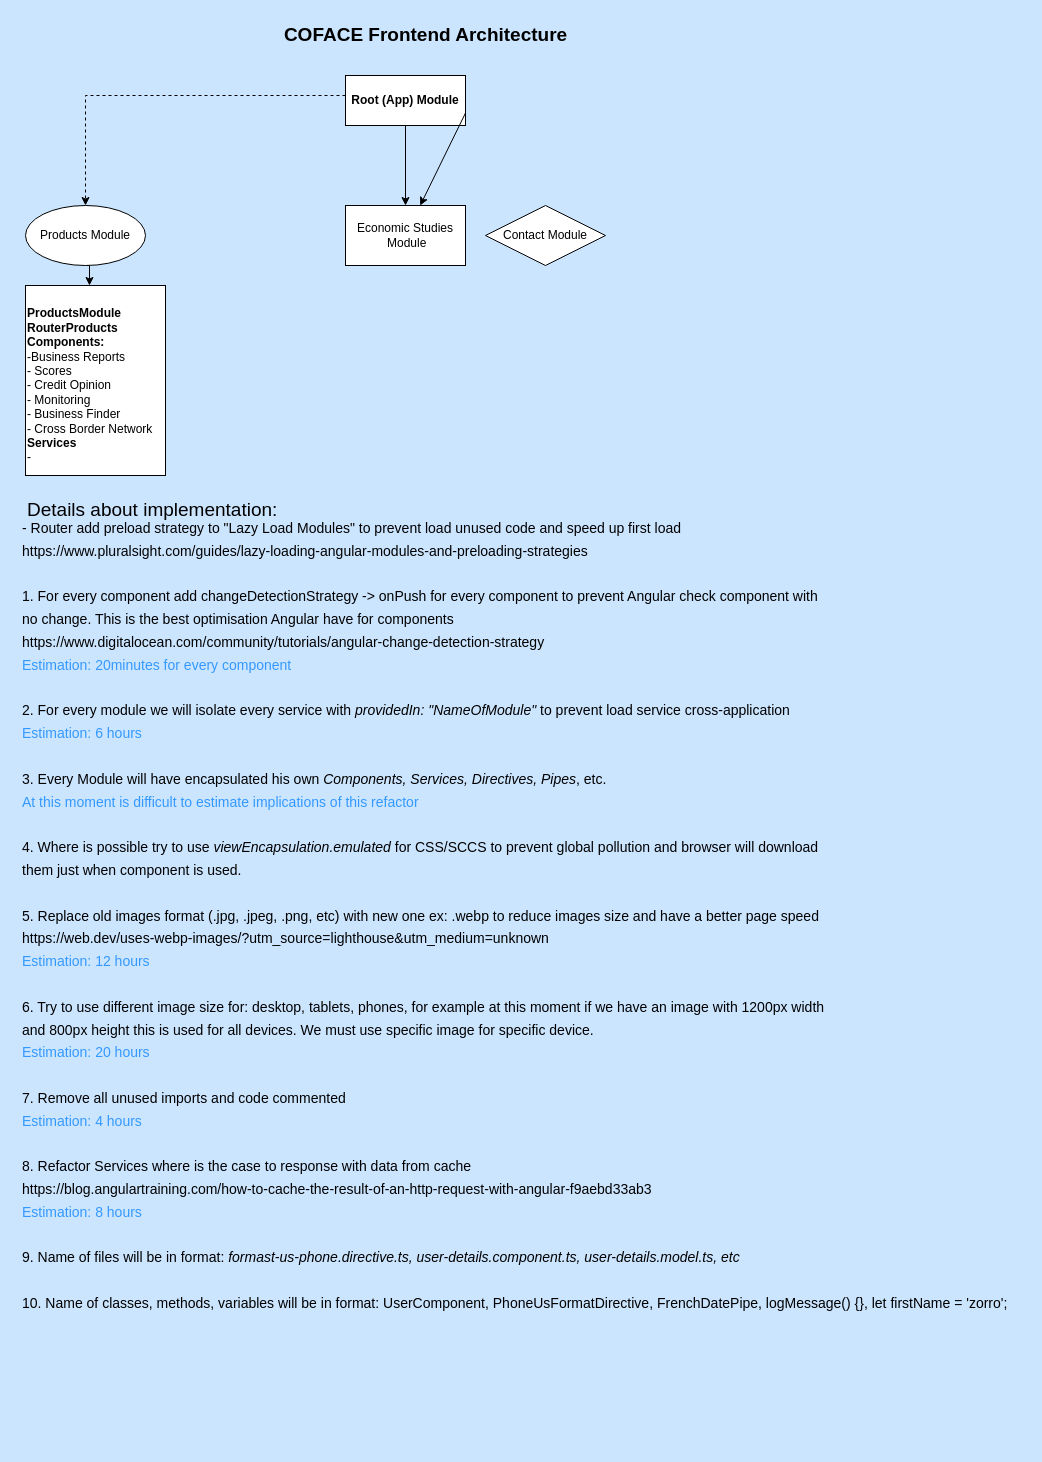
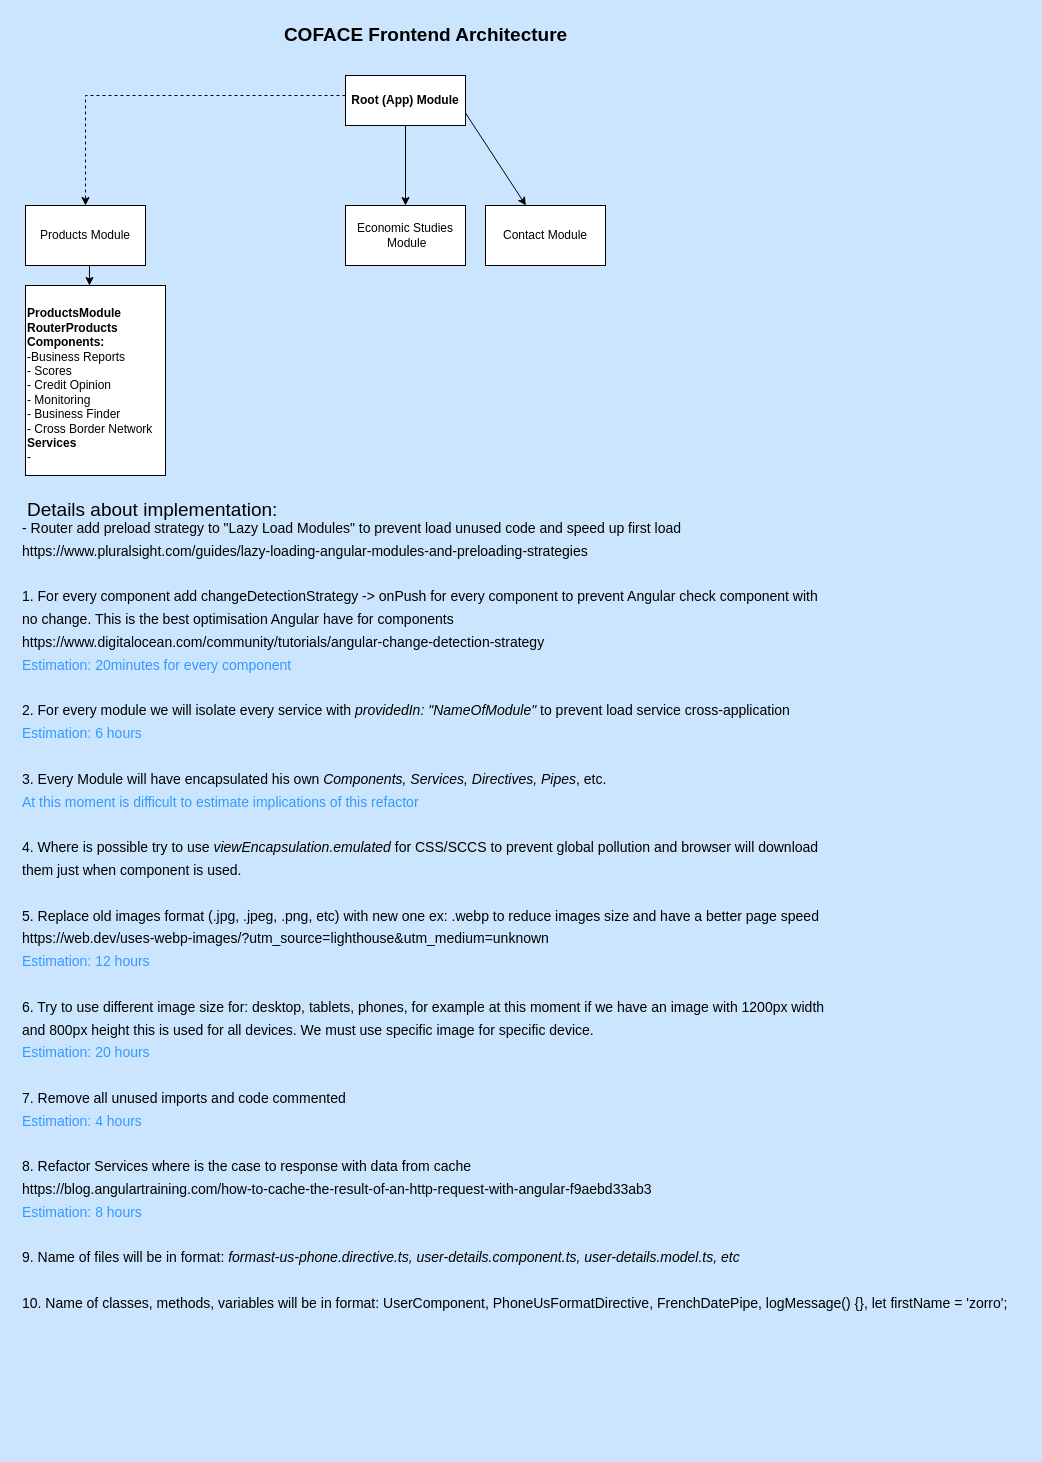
(444, 156) -> (494, 157)
(86, 236) -> (86, 236)
(546, 236) -> (546, 236)
